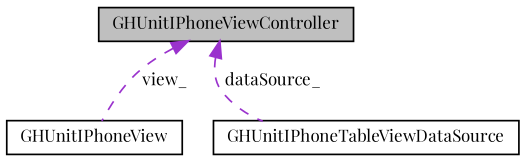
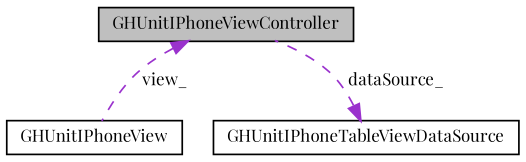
(227, 97) -> (321, 65)
